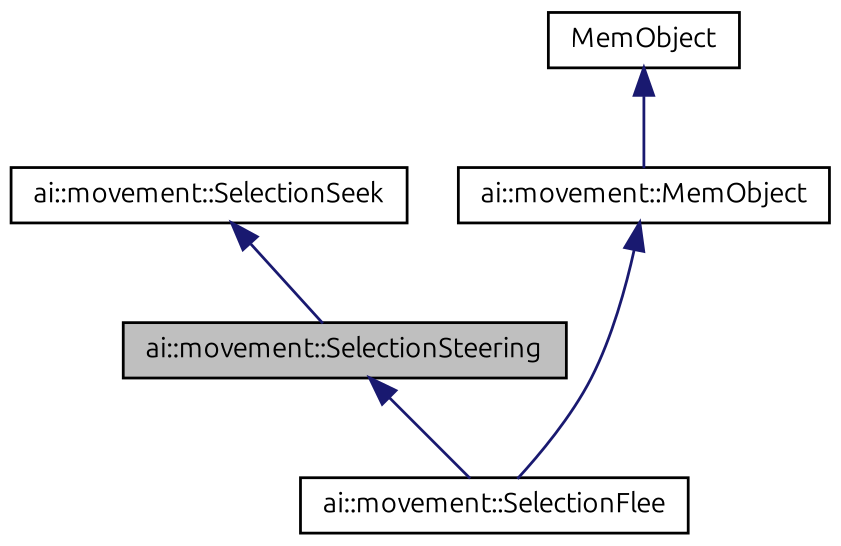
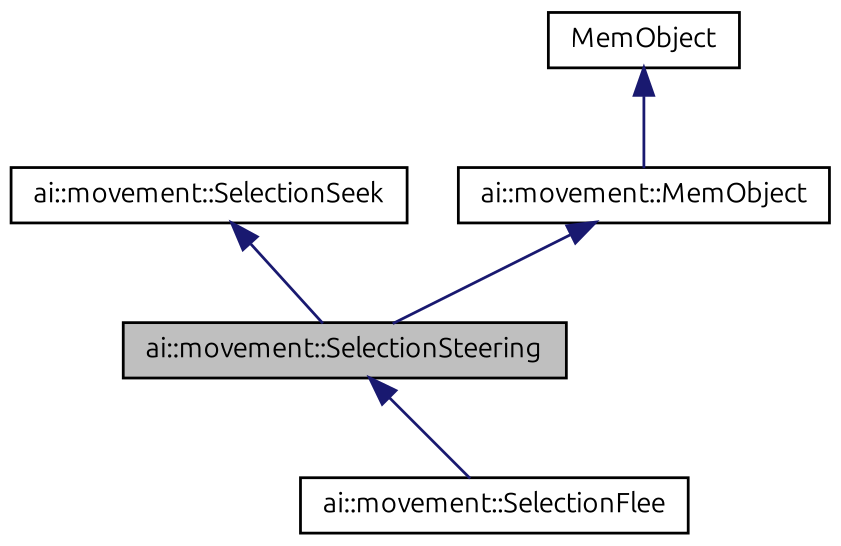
(593, 373) -> (482, 279)
